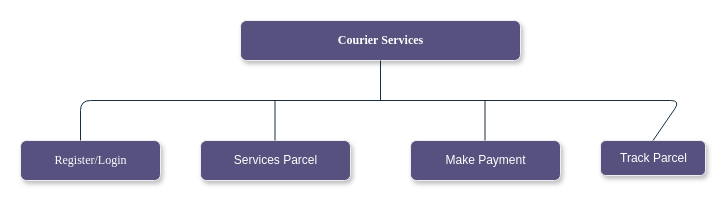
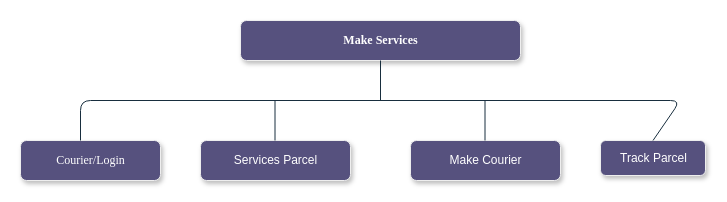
(381, 41) -> (381, 41)
(91, 161) -> (91, 161)
(486, 161) -> (486, 161)
